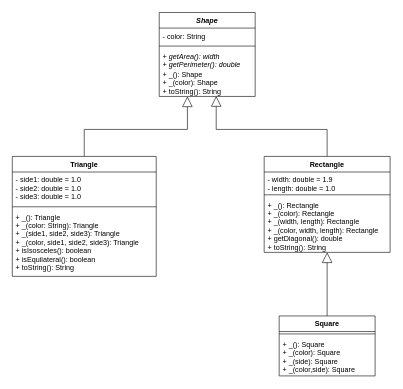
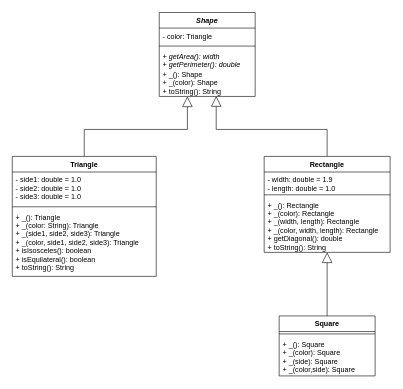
(188, 36) -> (191, 36)
